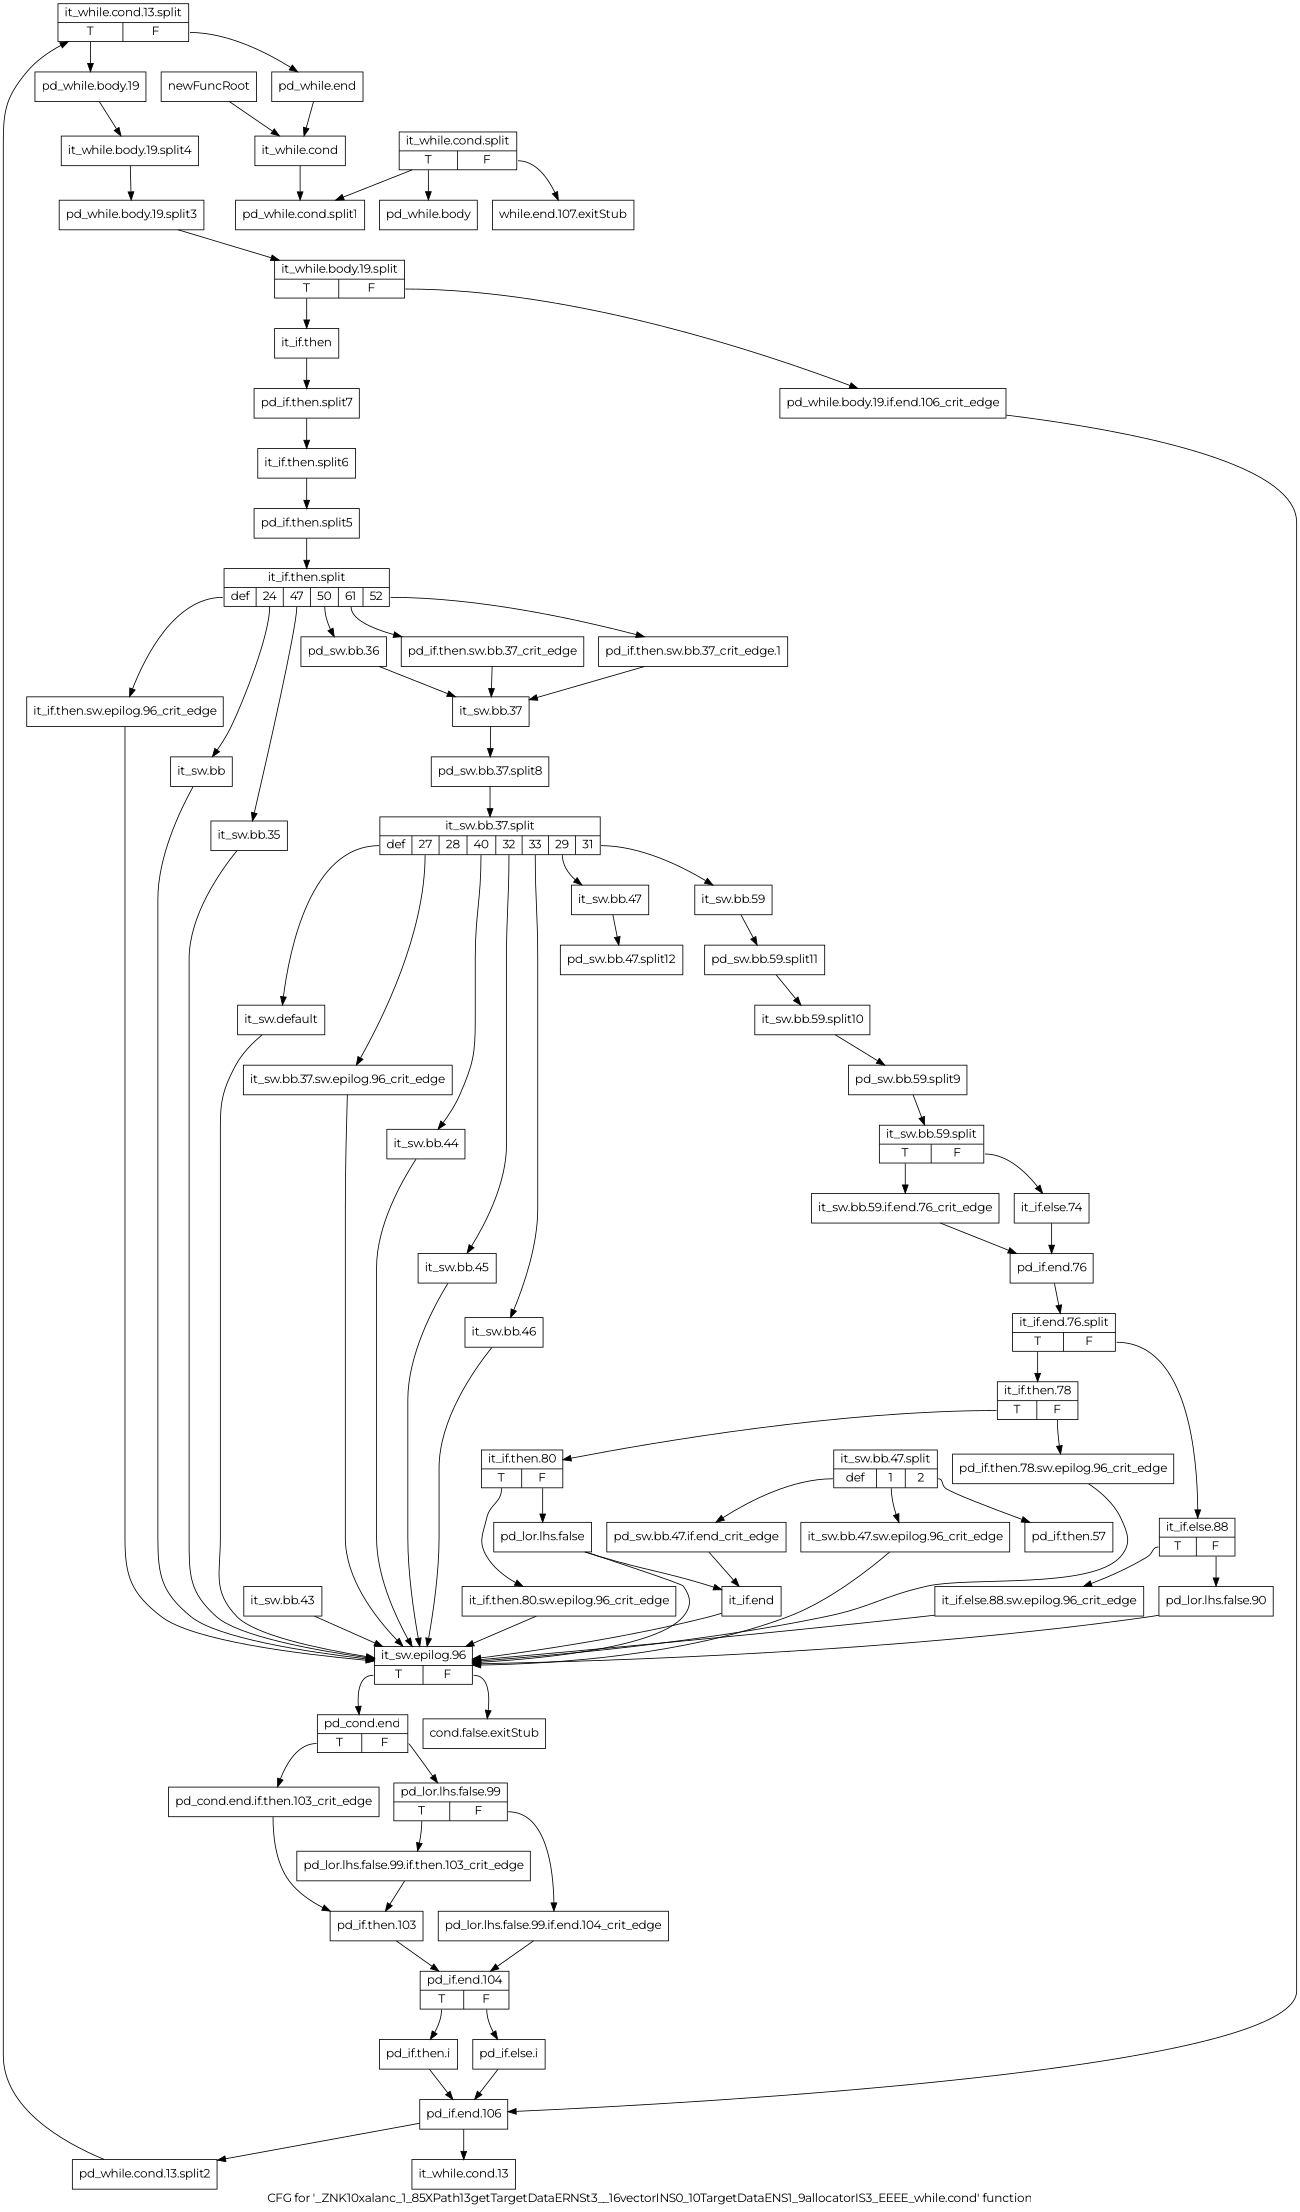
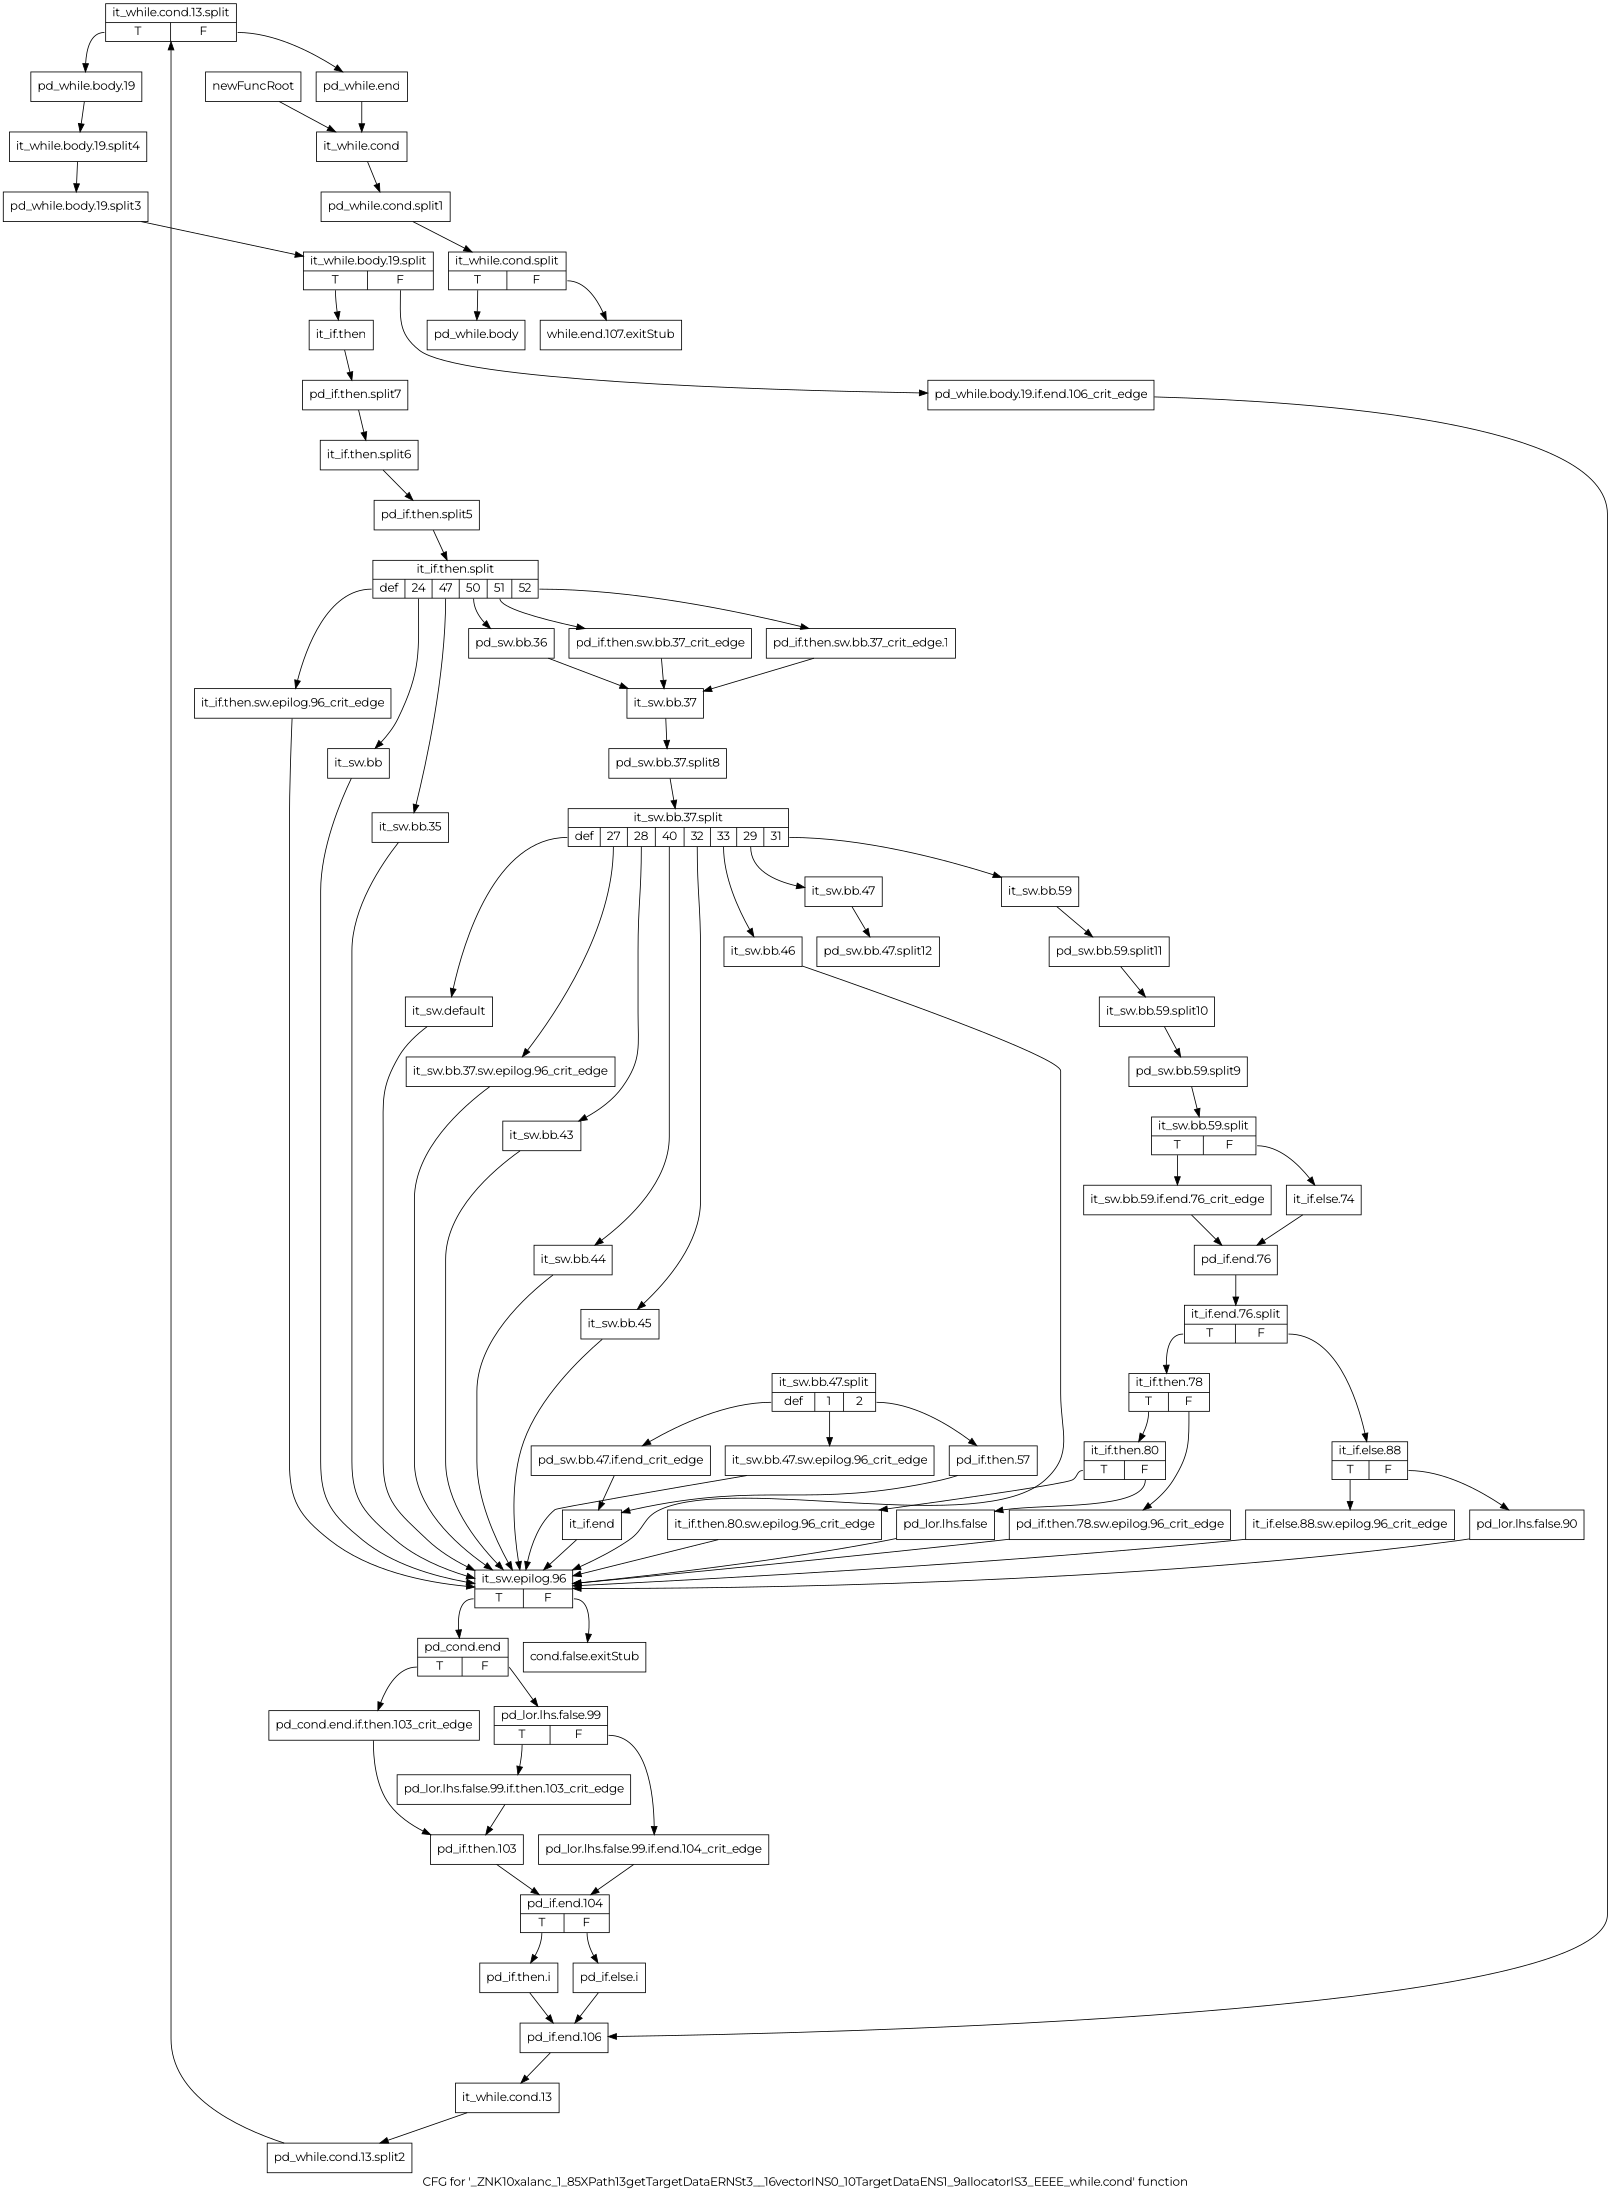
(378, 183) -> (439, 235)
(351, 597) -> (500, 588)
none -> (638, 992)
(666, 1574) -> (802, 1495)
(323, 2141) -> (428, 2126)
